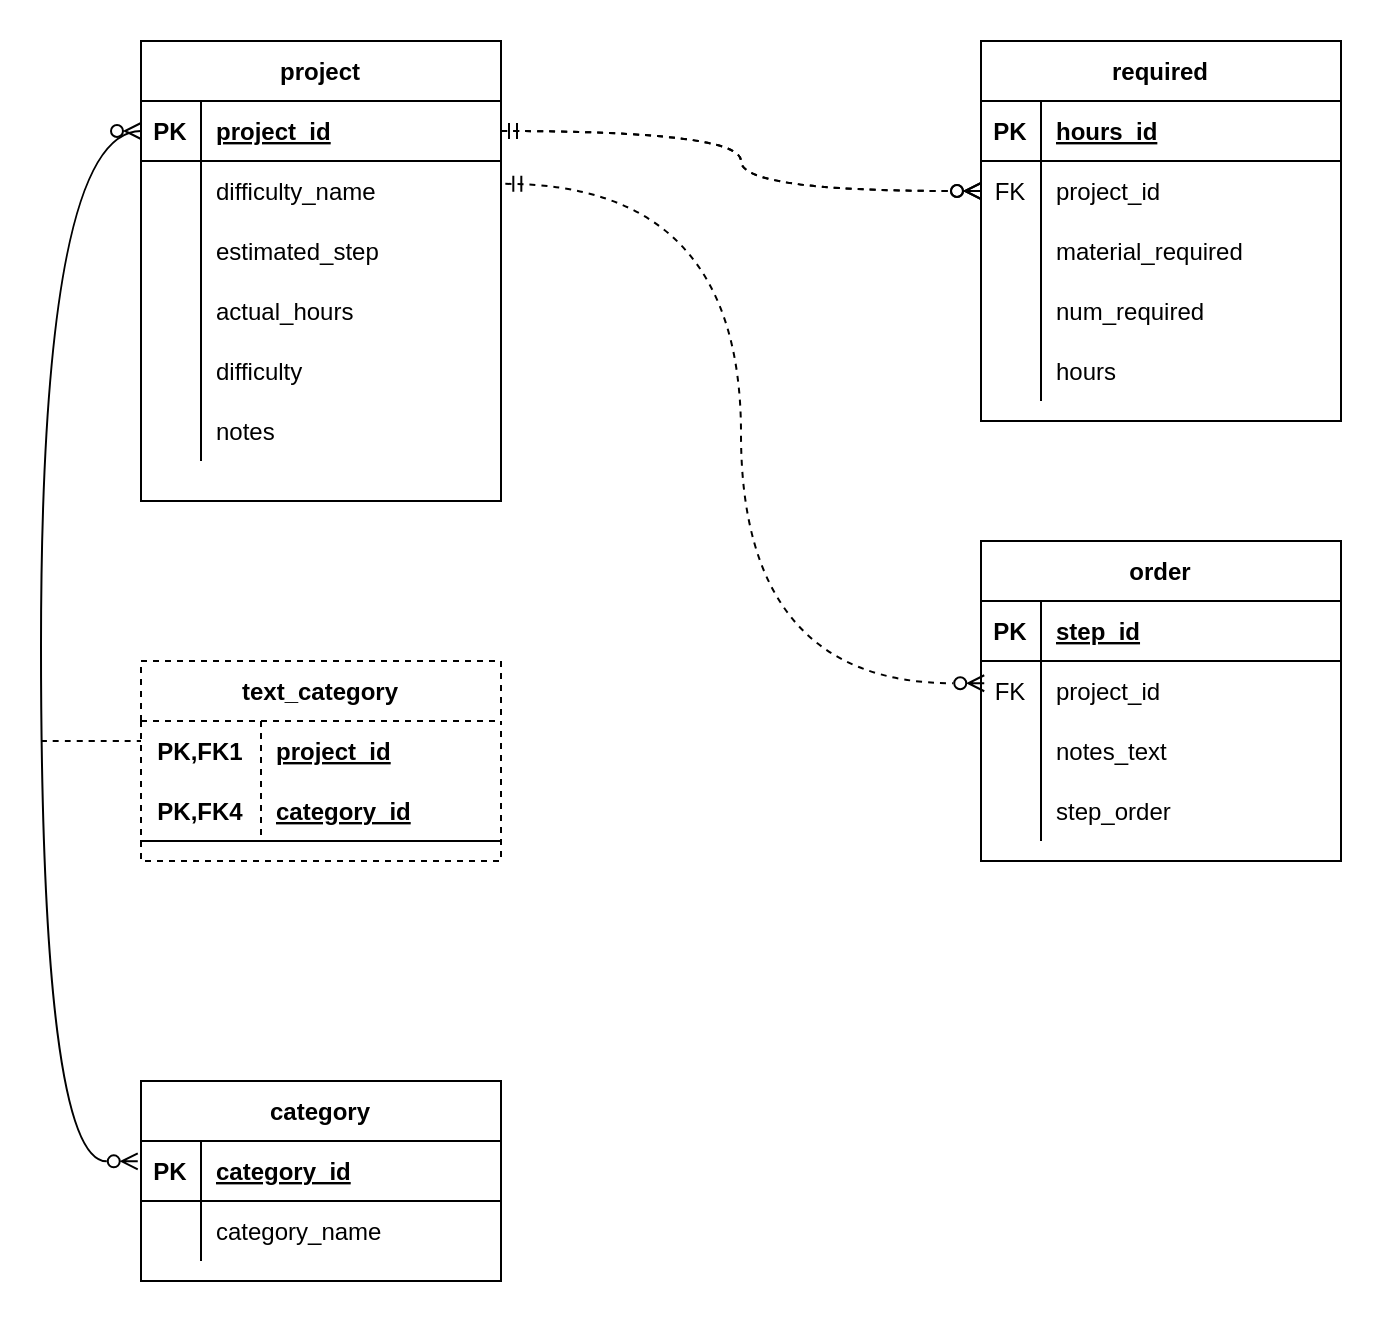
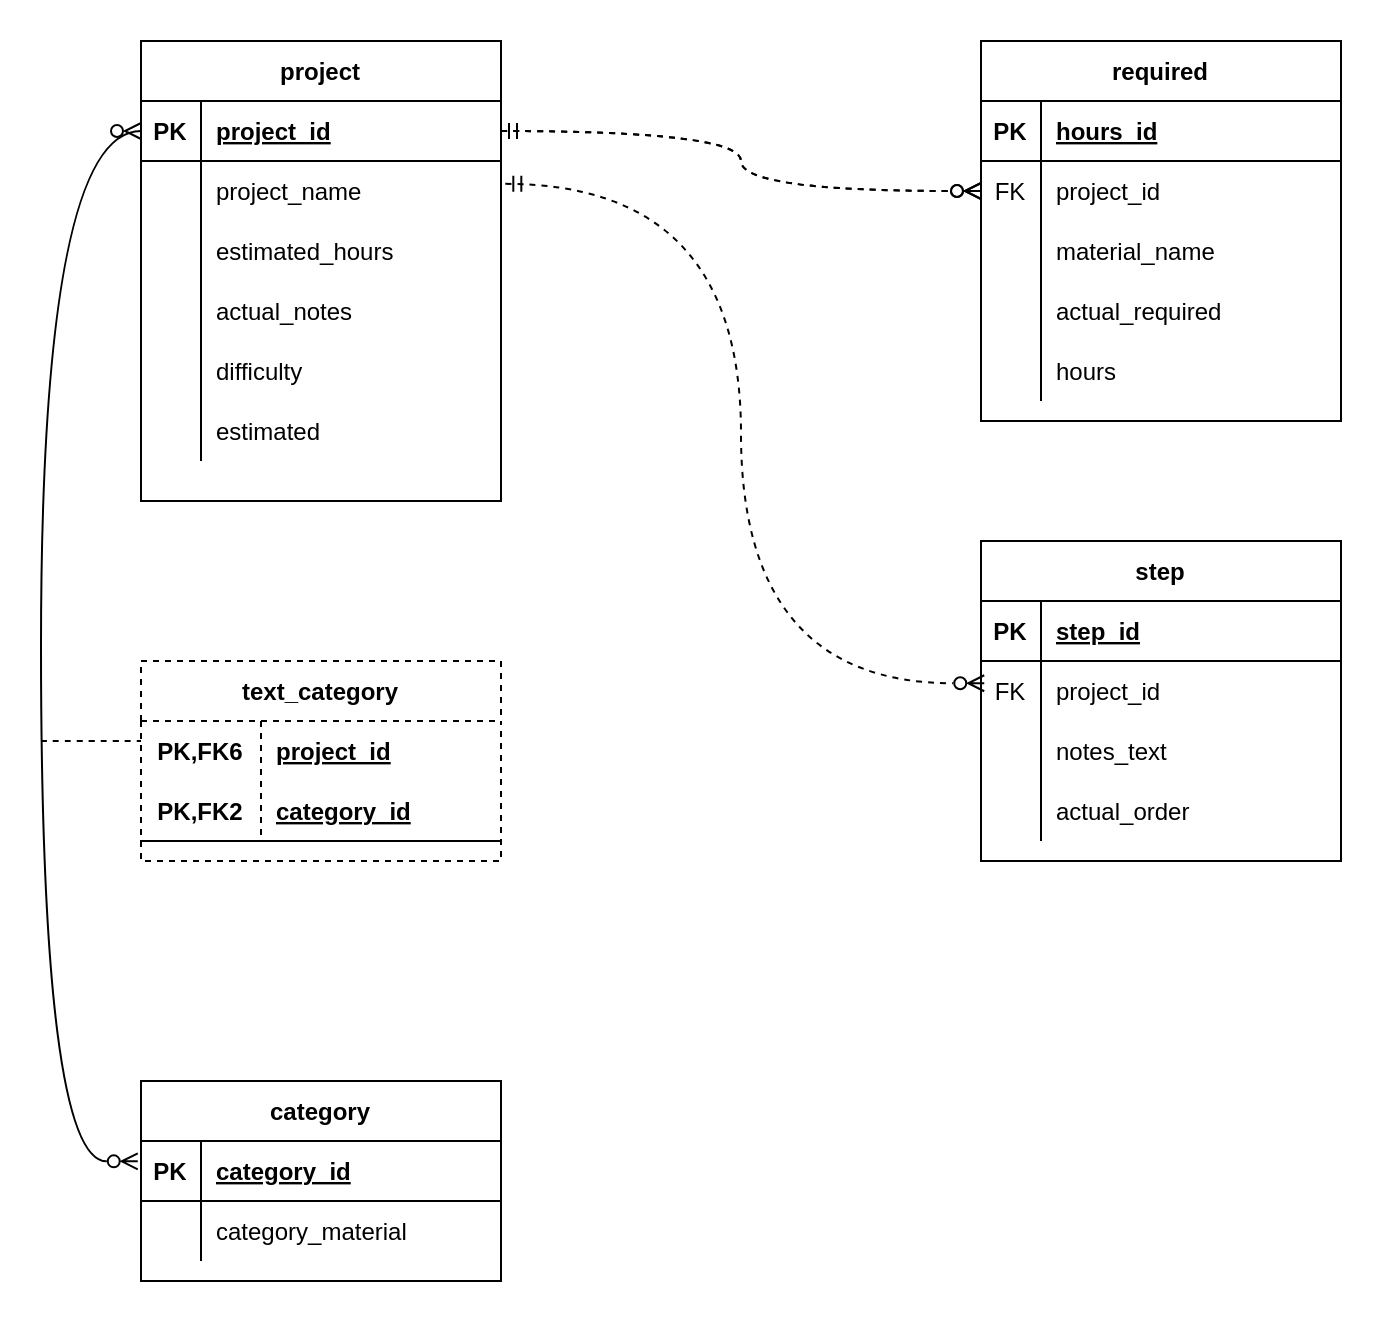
(307, 192) -> (297, 192)
(307, 252) -> (314, 252)
(1161, 252) -> (1137, 252)
(294, 312) -> (294, 312)
(1134, 312) -> (1151, 312)
(250, 432) -> (273, 432)
(1160, 572) -> (1160, 572)
(200, 752) -> (200, 752)
(200, 812) -> (200, 812)
(1123, 812) -> (1134, 812)
(303, 1232) -> (324, 1232)
